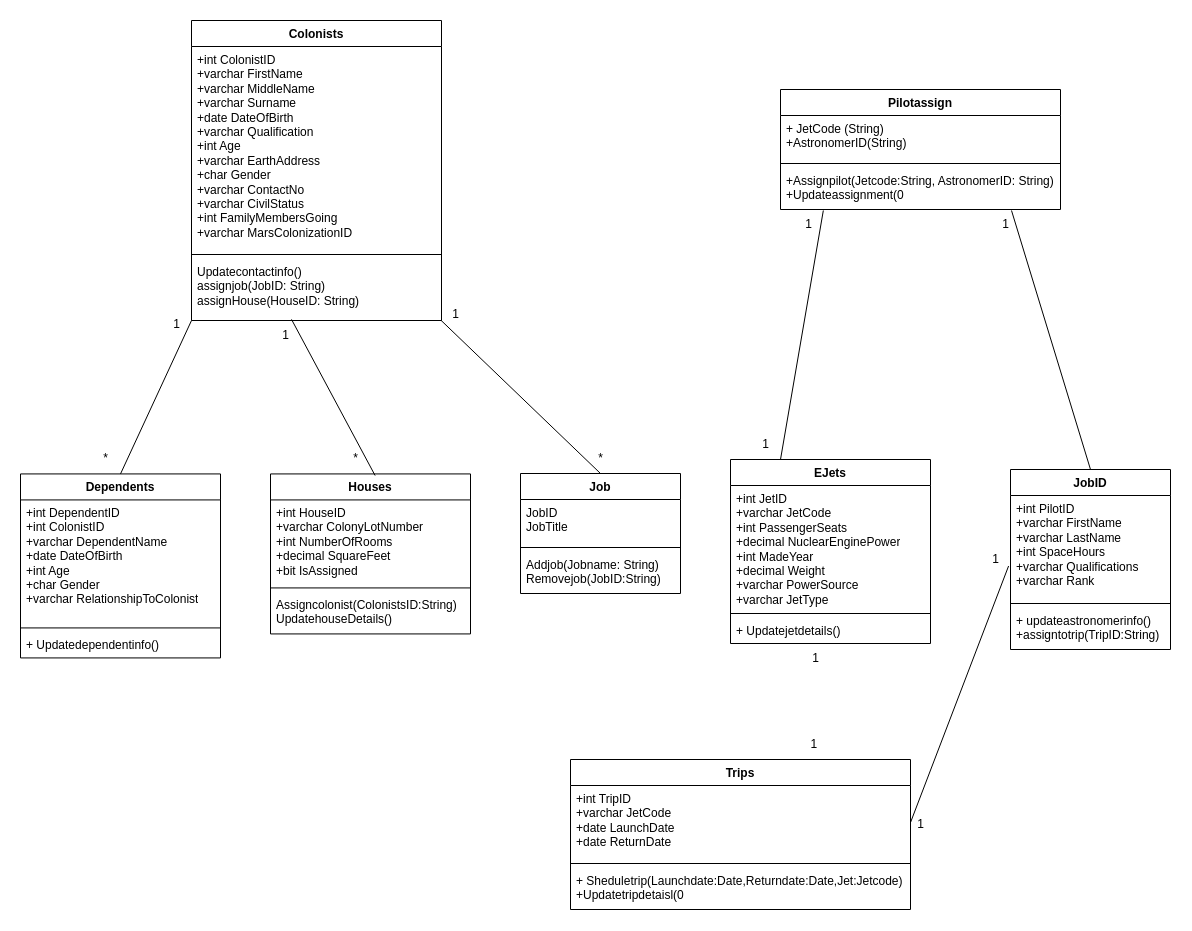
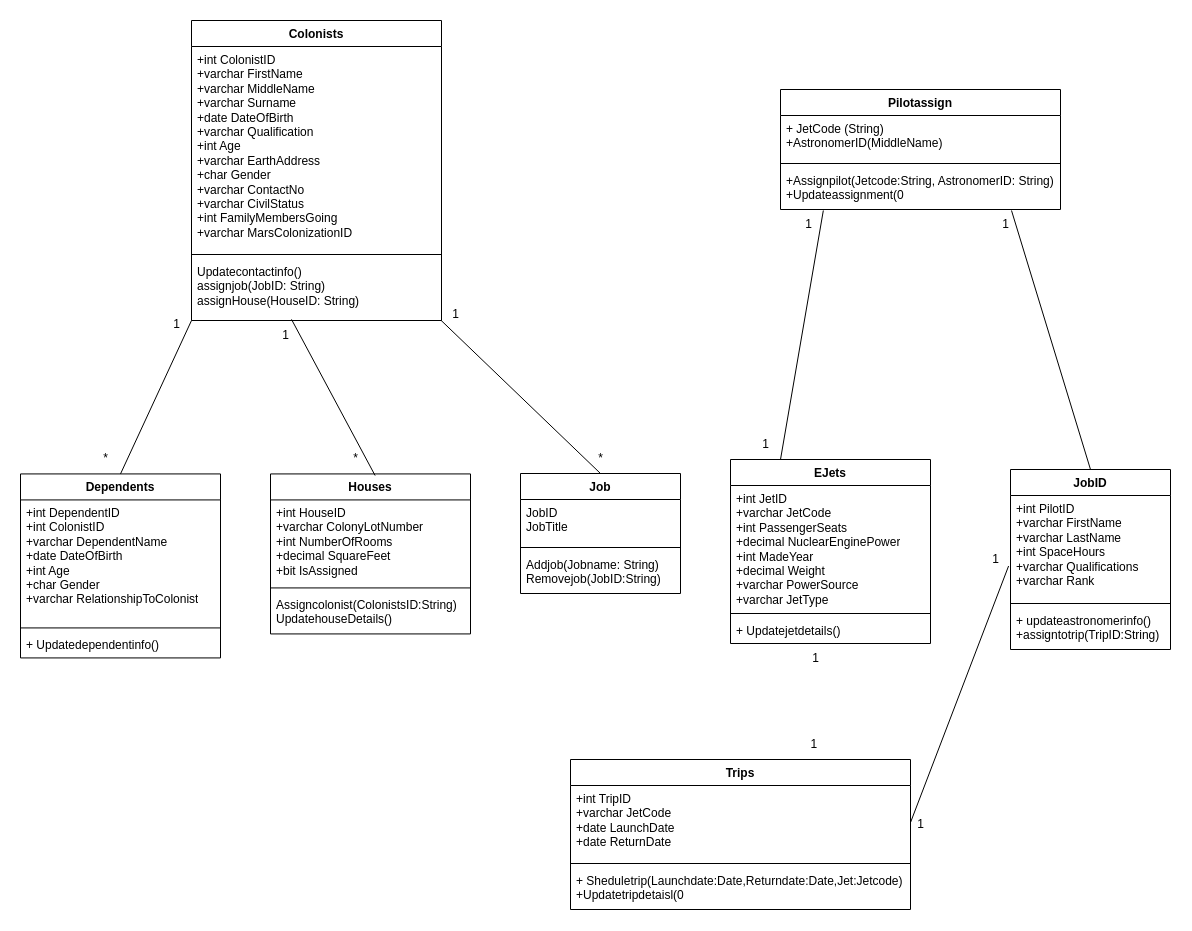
(856, 137) -> (867, 137)
